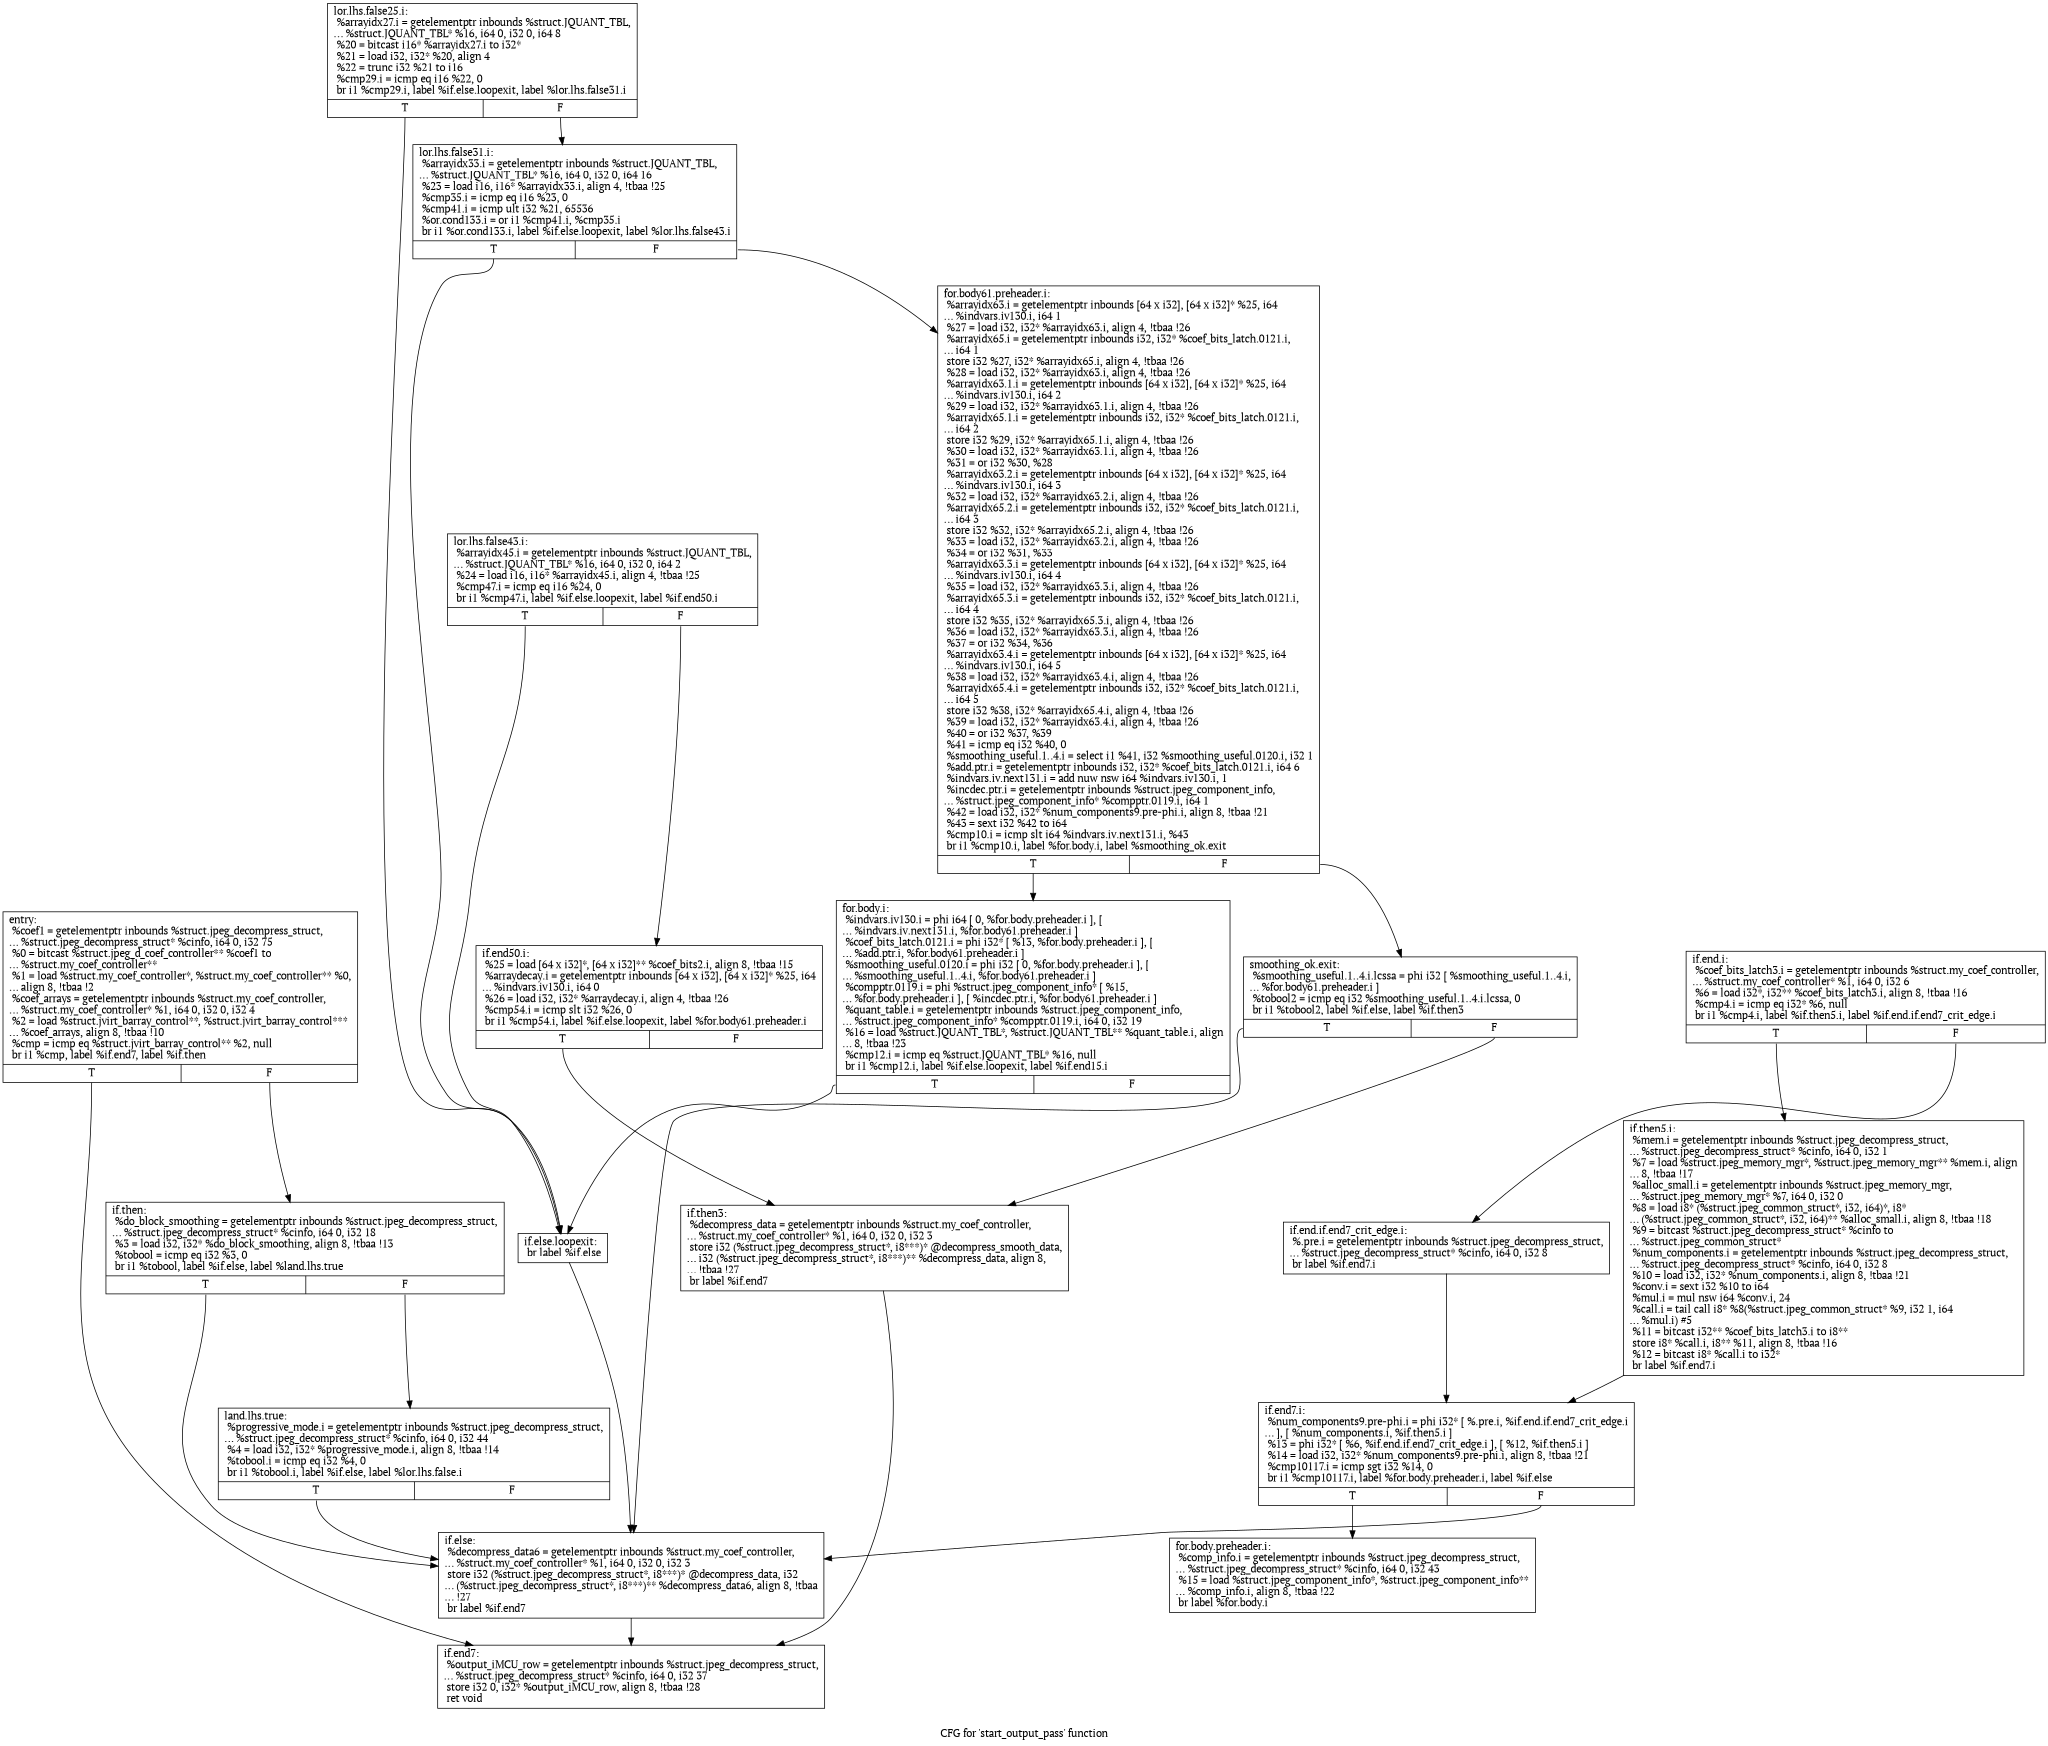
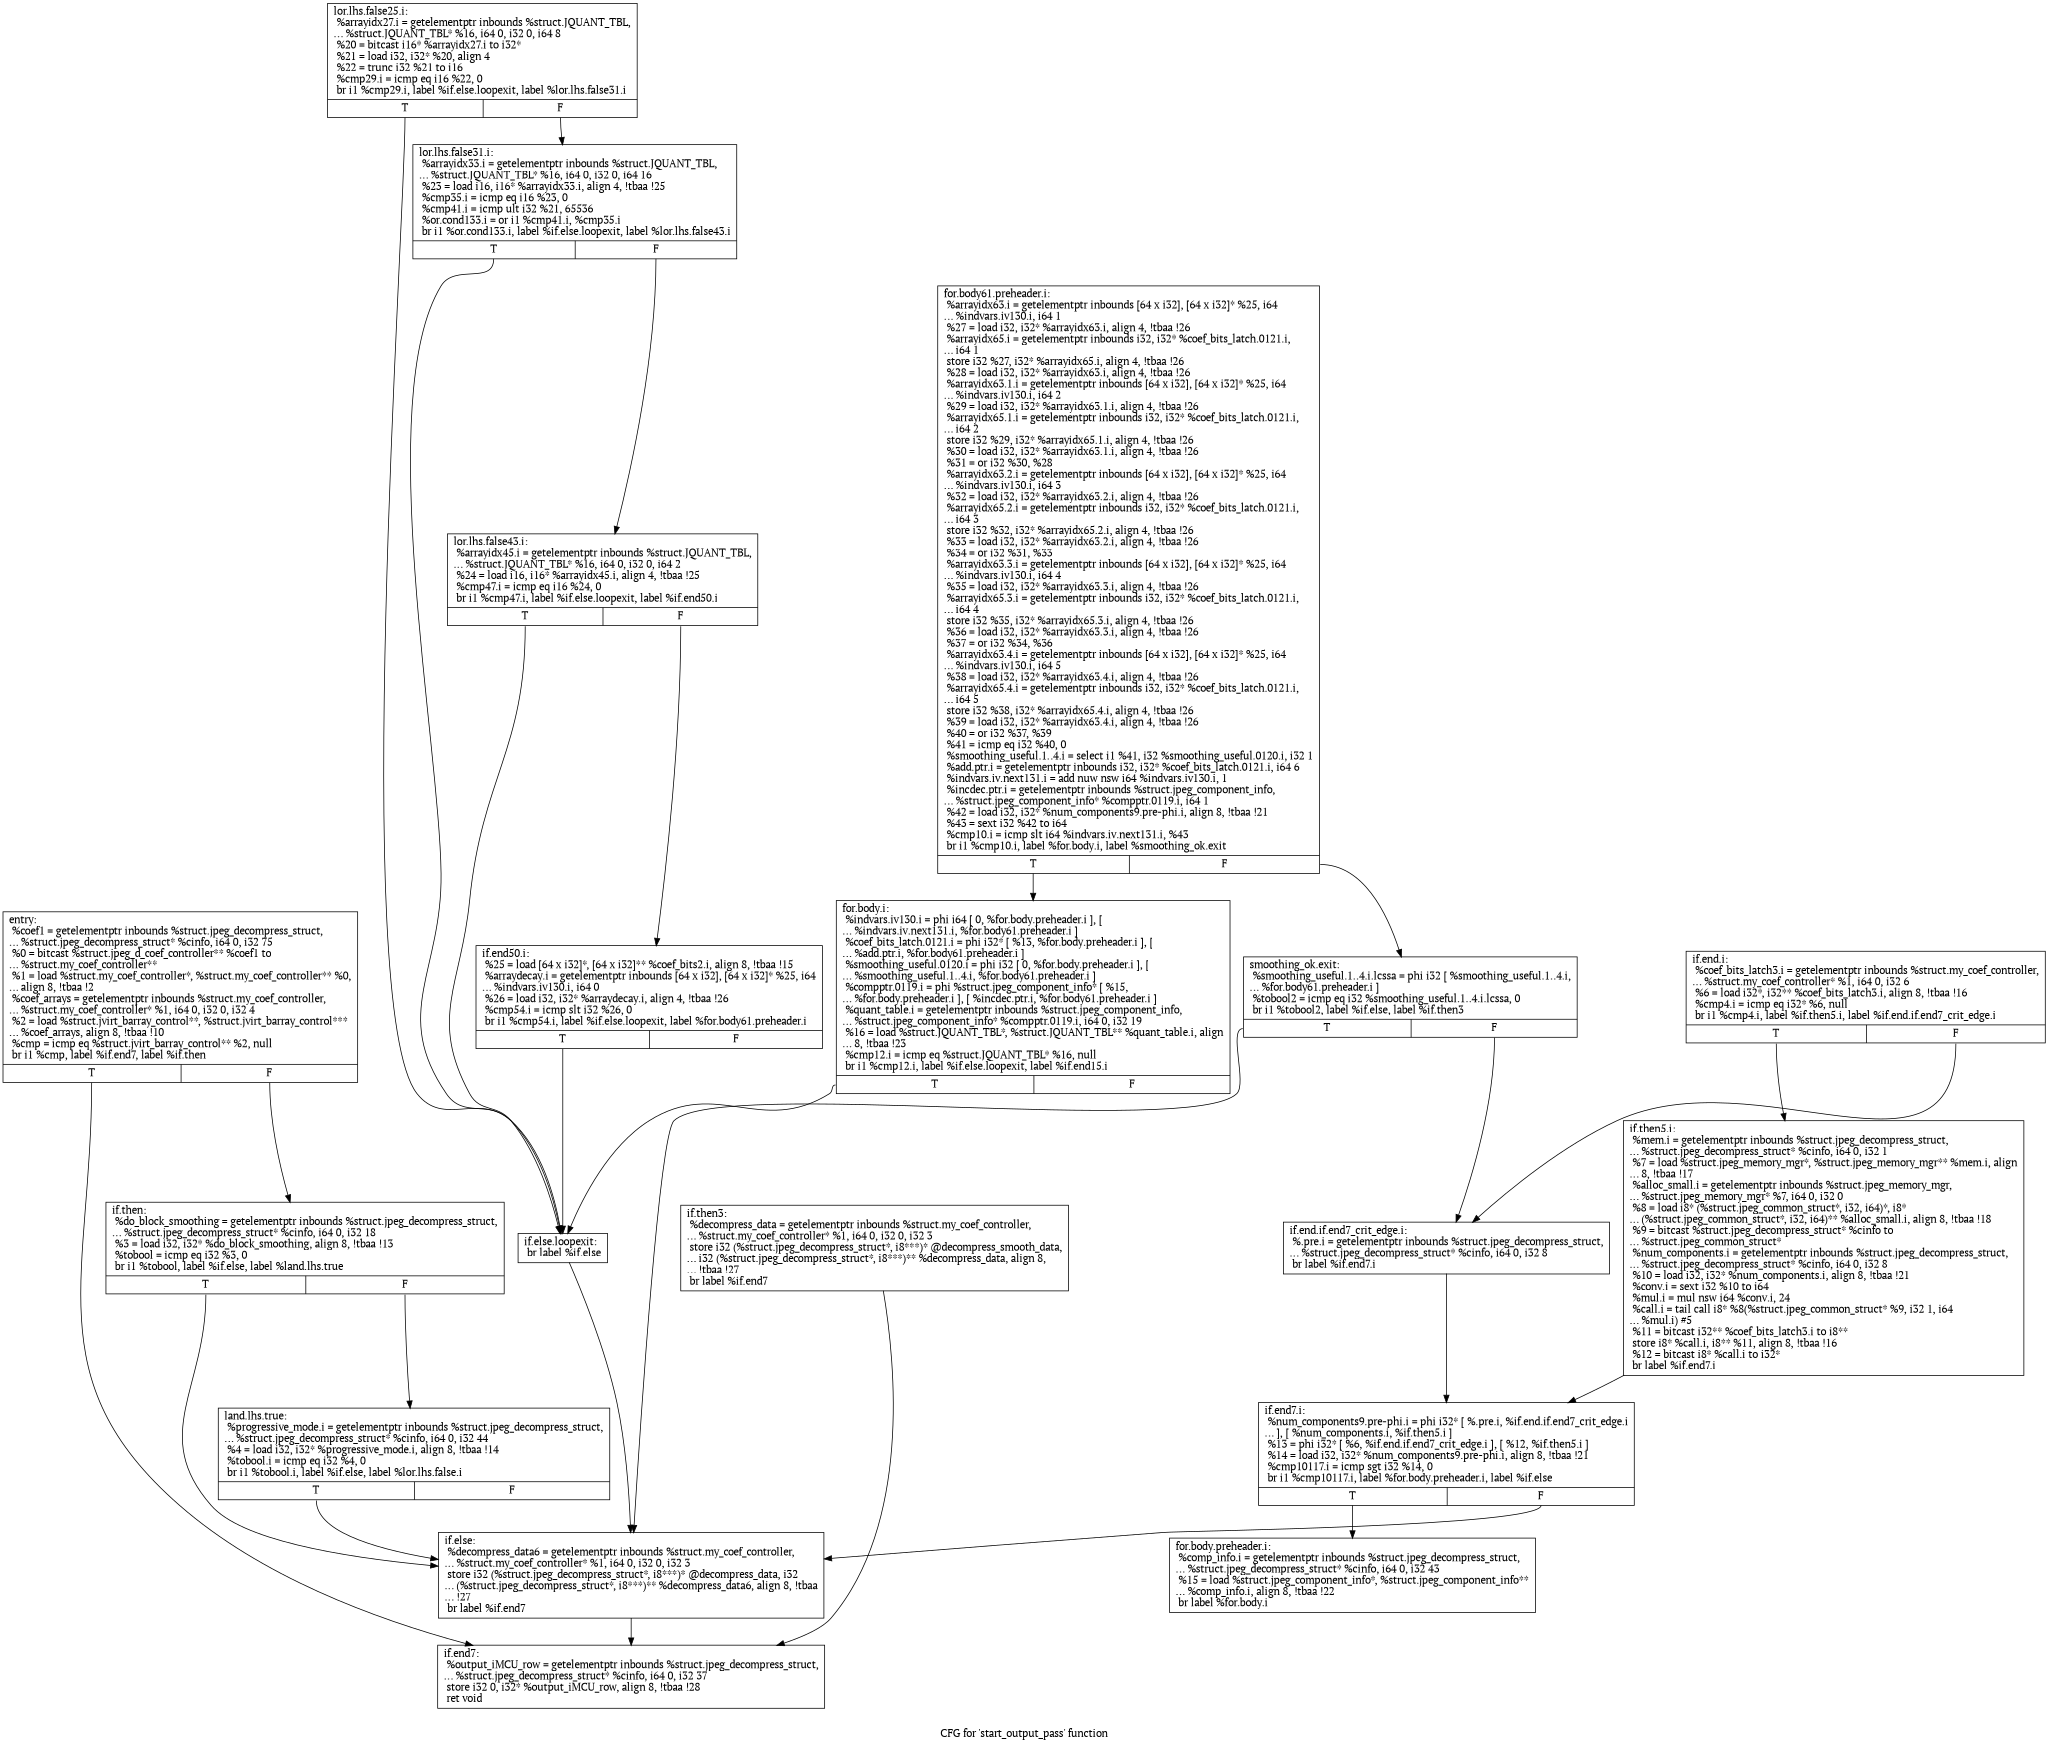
(841, 272) -> (644, 394)
(1257, 1126) -> (1483, 1128)
(651, 1141) -> (563, 1138)
